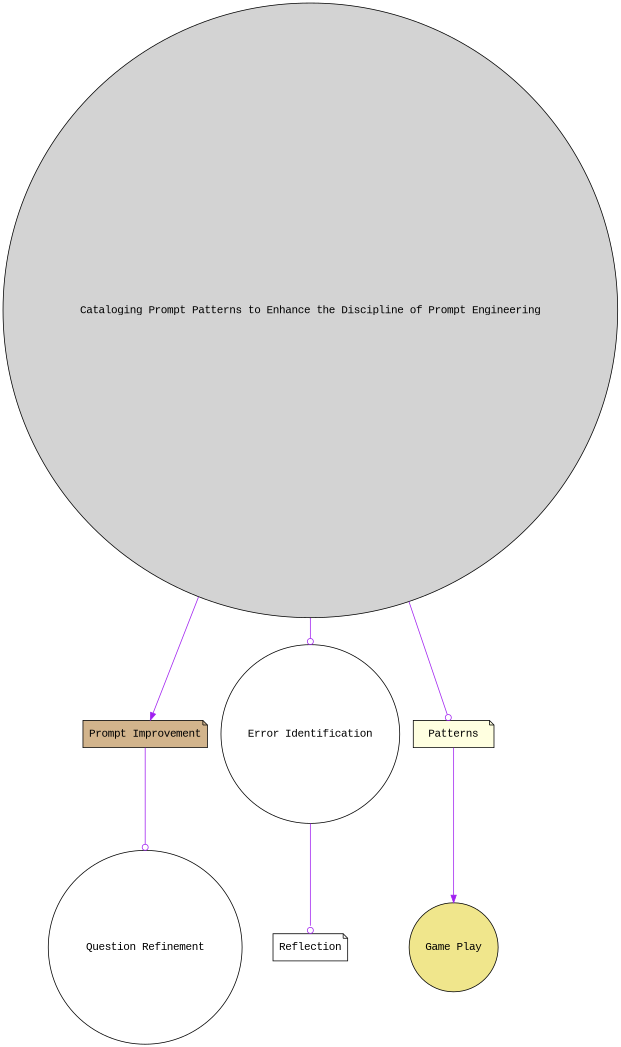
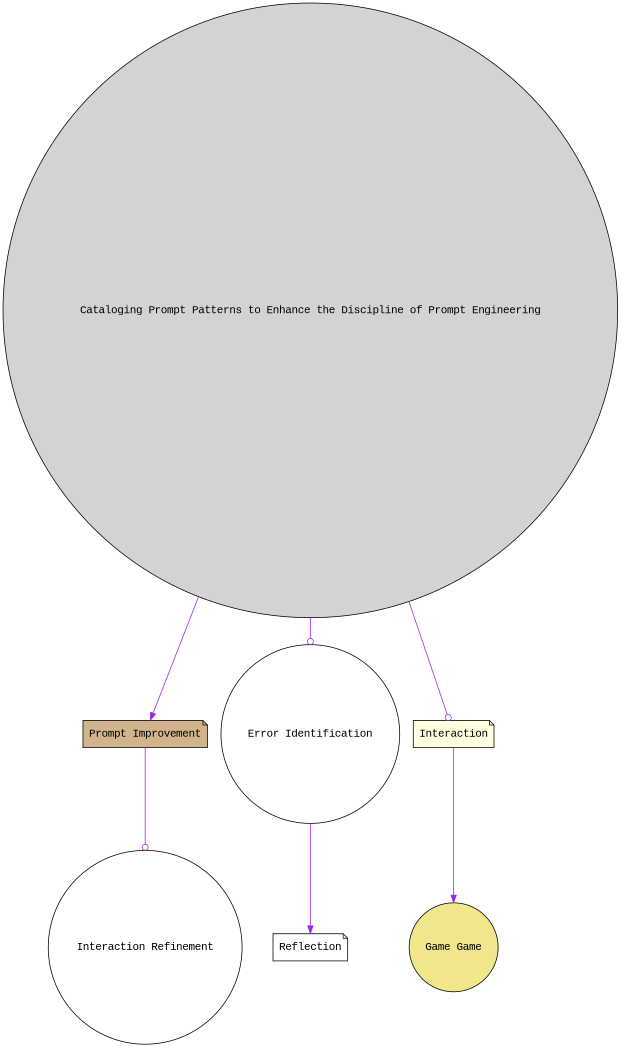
(454, 734) -> (454, 734)
(310, 875) -> (310, 875)
(145, 947) -> (145, 947)
(454, 947) -> (454, 947)
